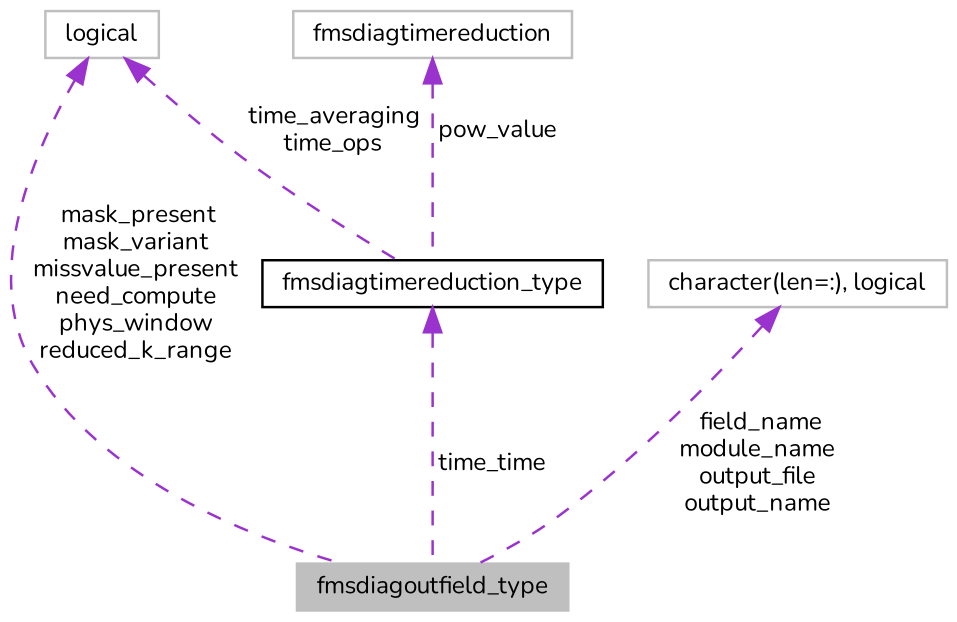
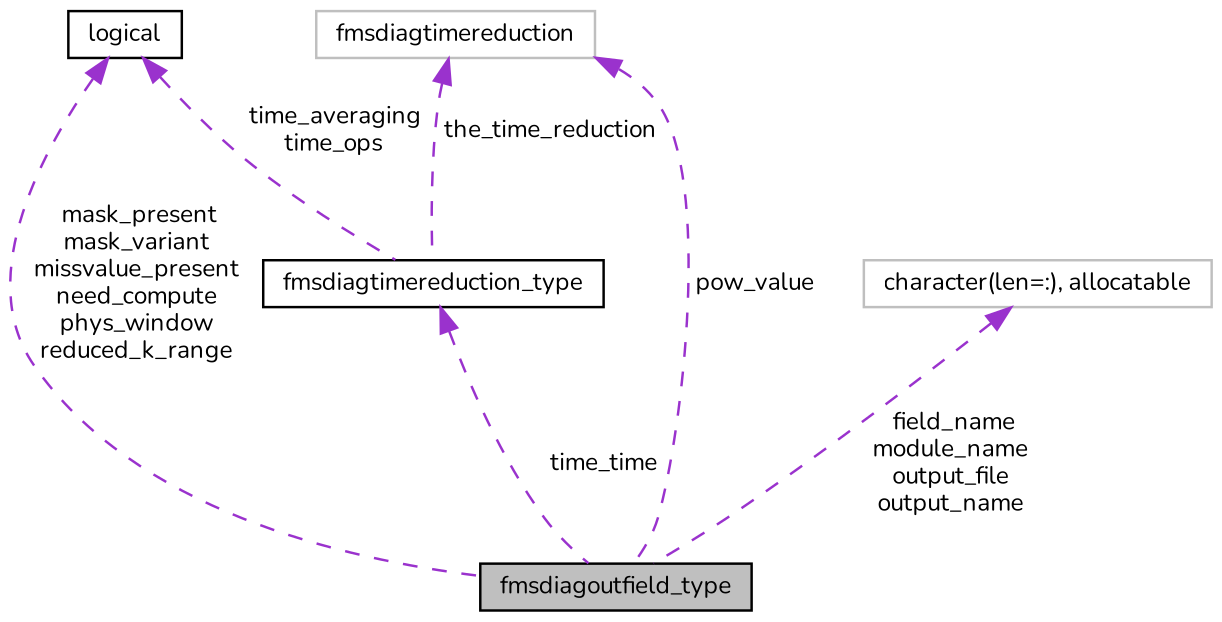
(102, 35) -> (125, 35)
(496, 131) -> (548, 131)
(798, 284) -> (1038, 284)
none -> (687, 309)
(433, 587) -> (616, 587)
